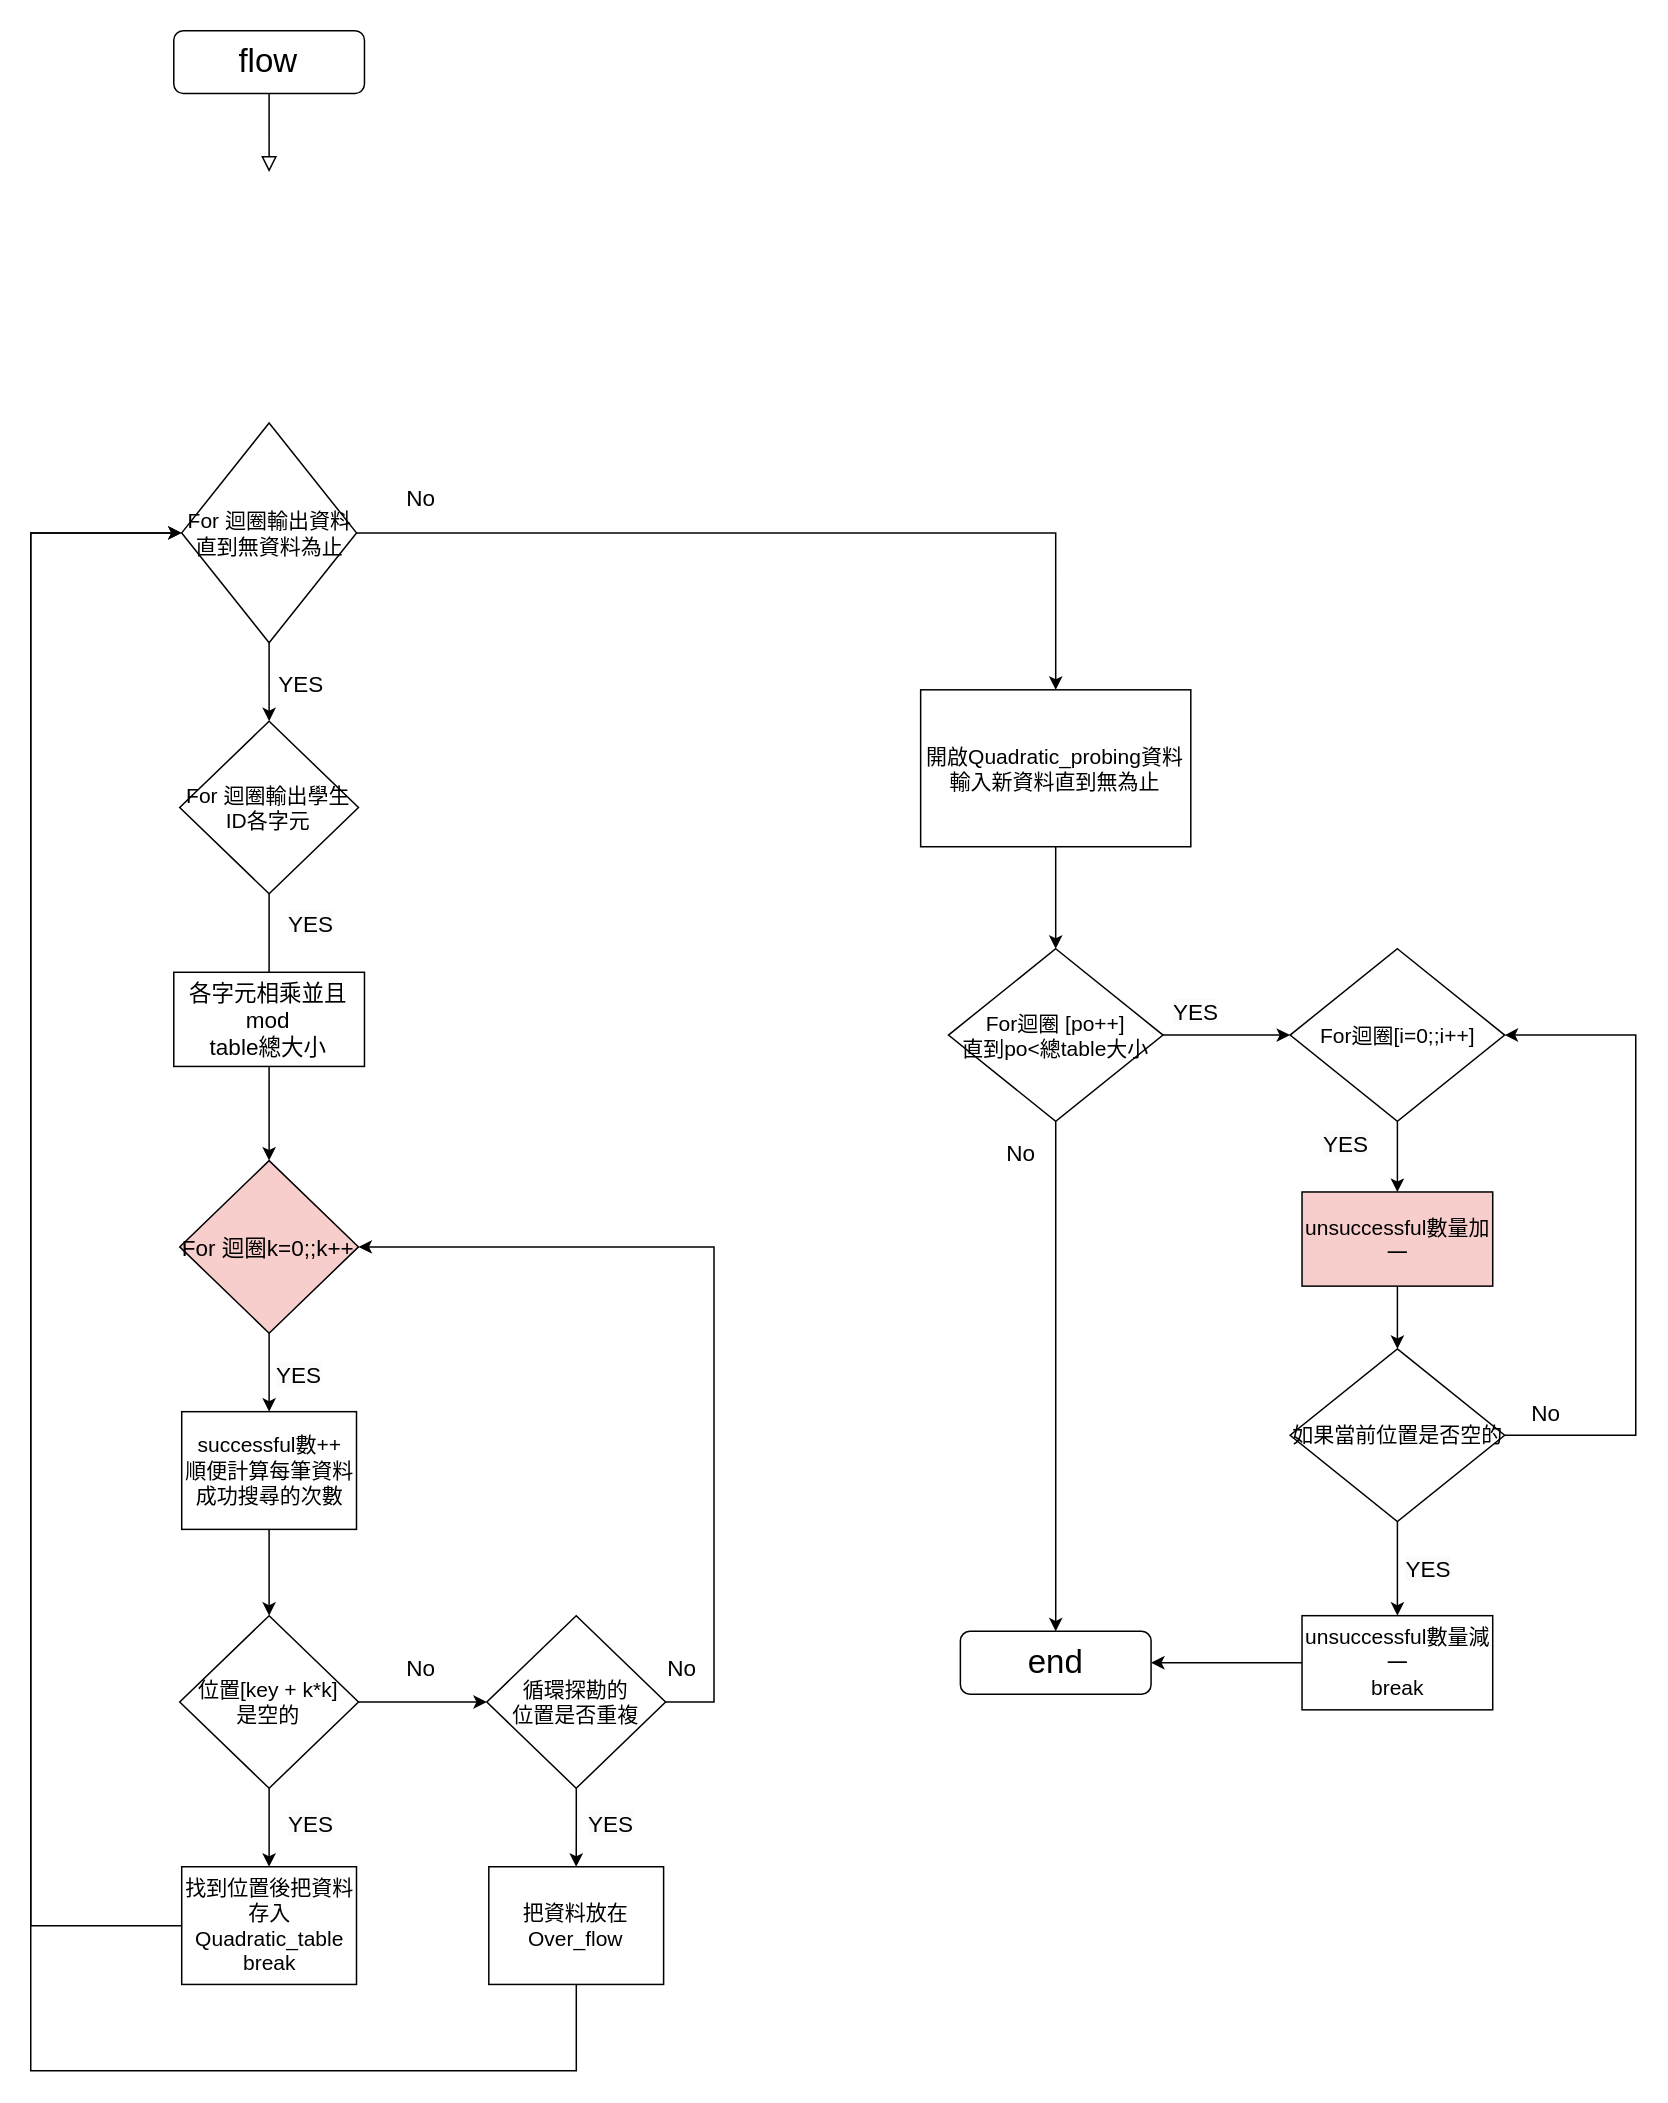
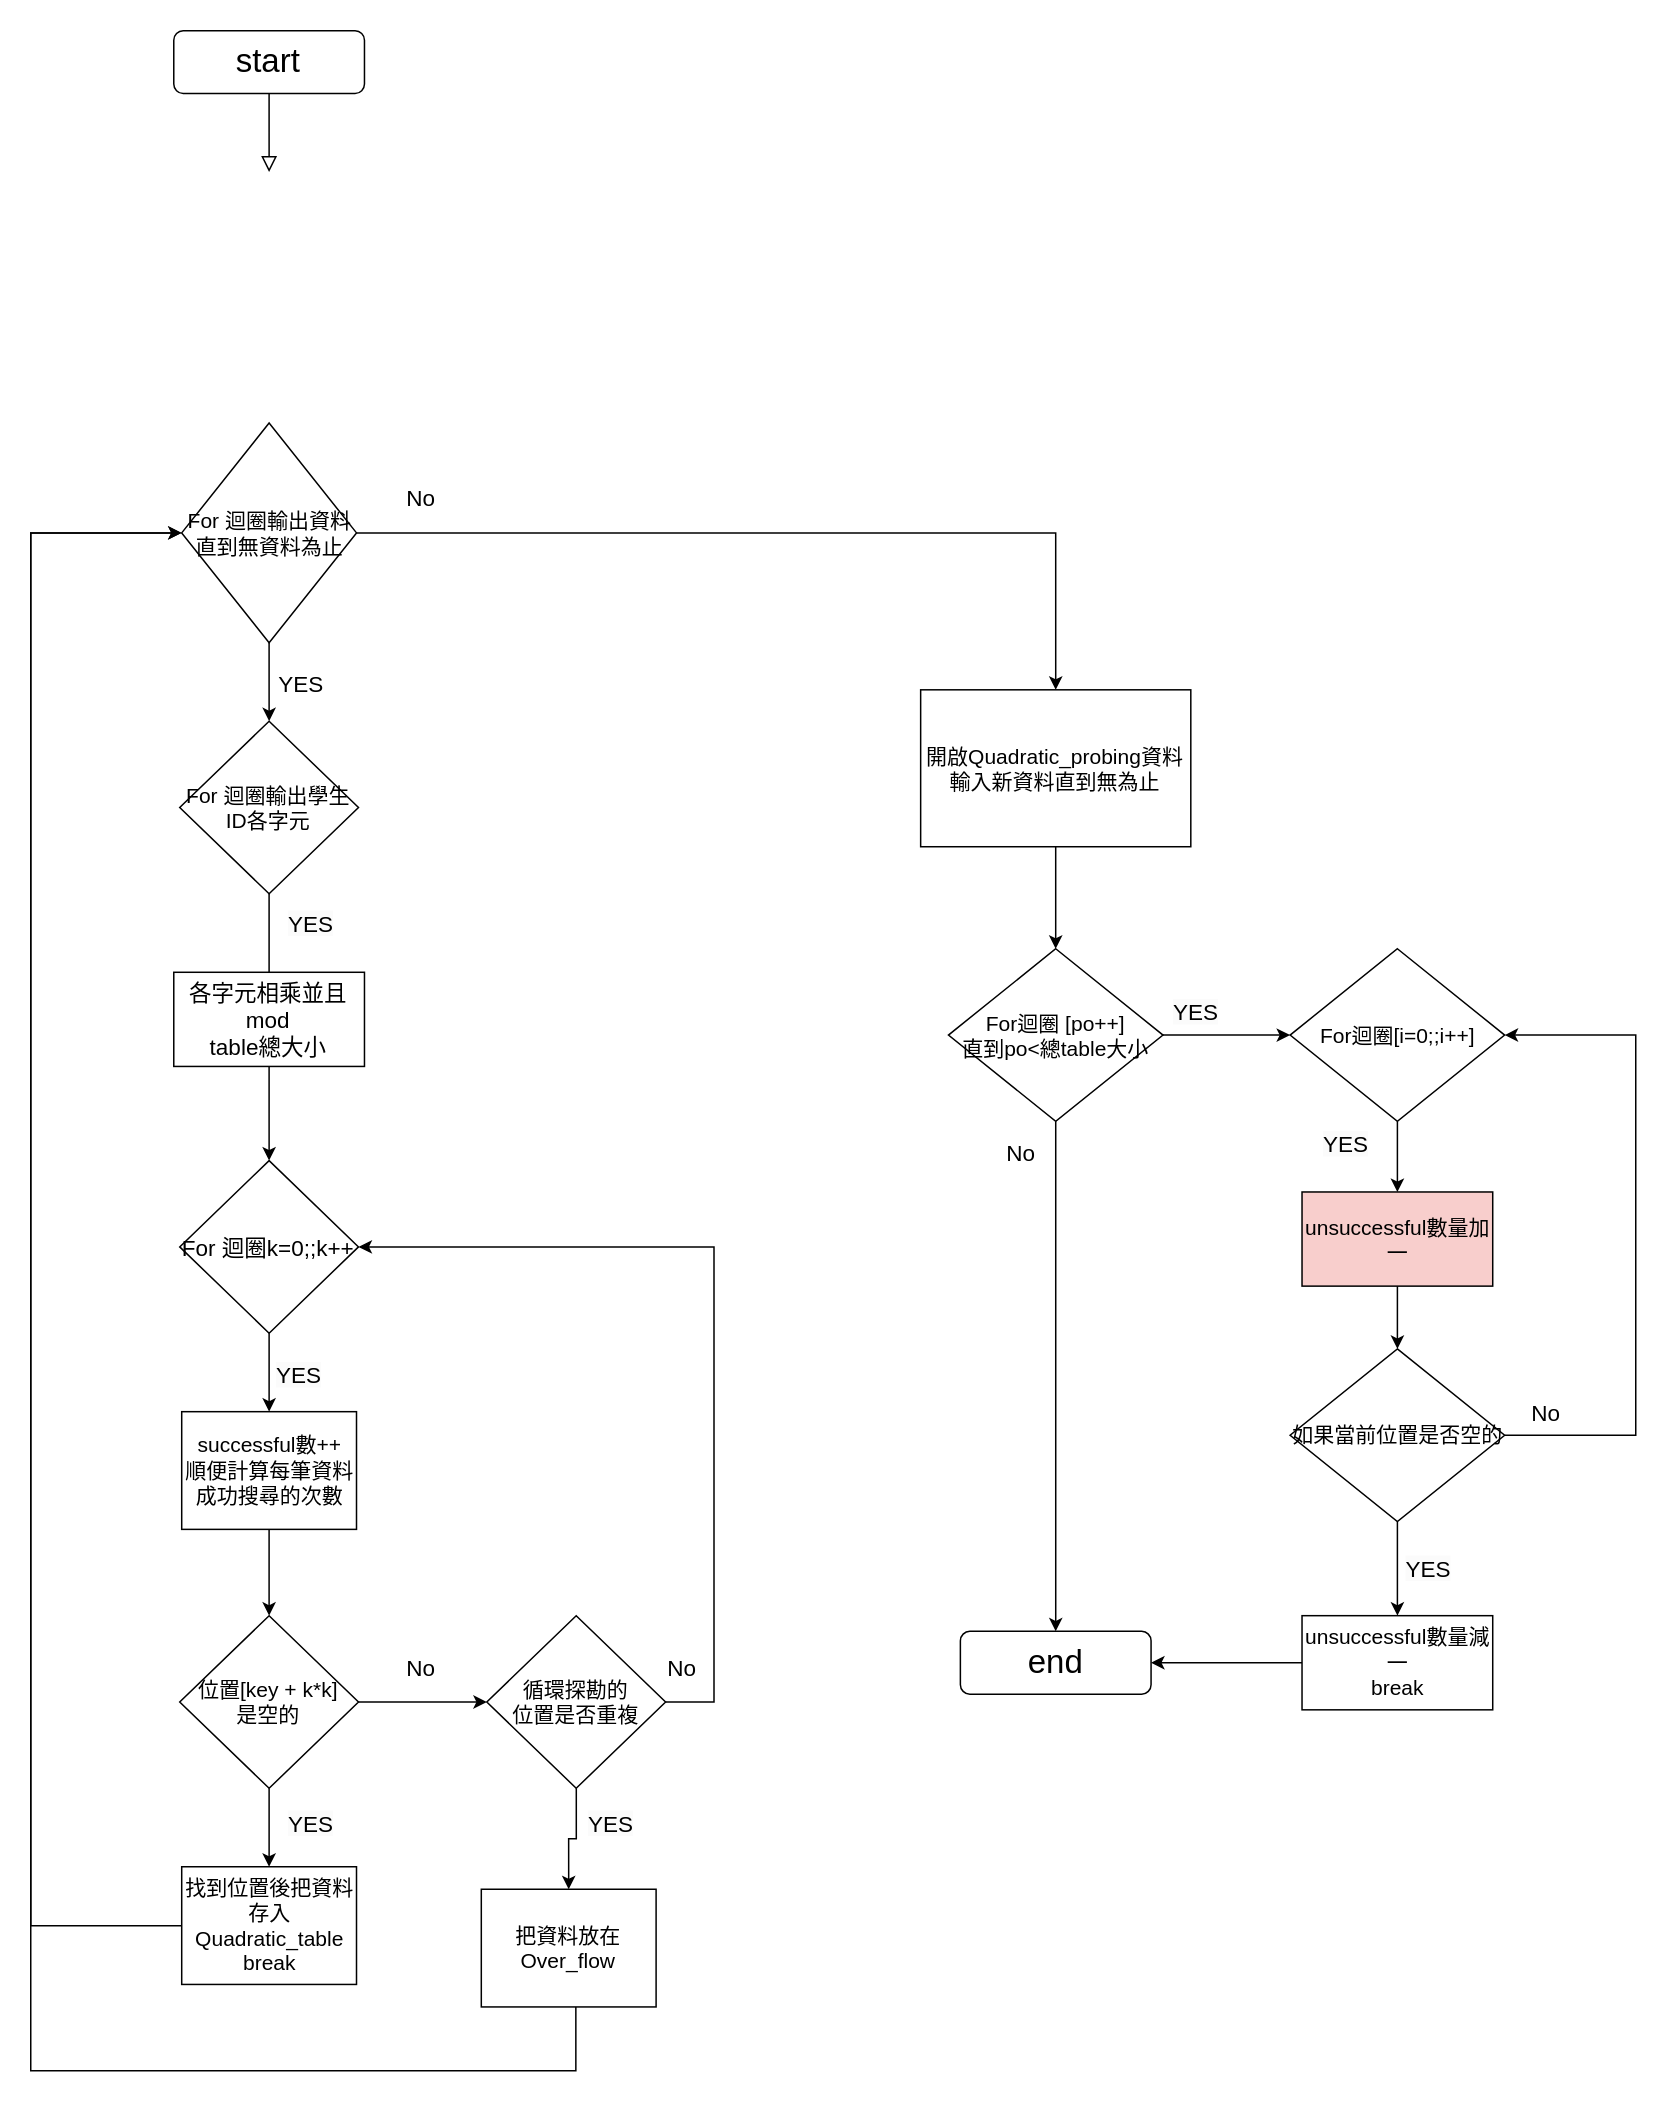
(269, 62) -> (269, 62)
(269, 1247) -> (269, 1247)
(576, 1926) -> (569, 1948)
